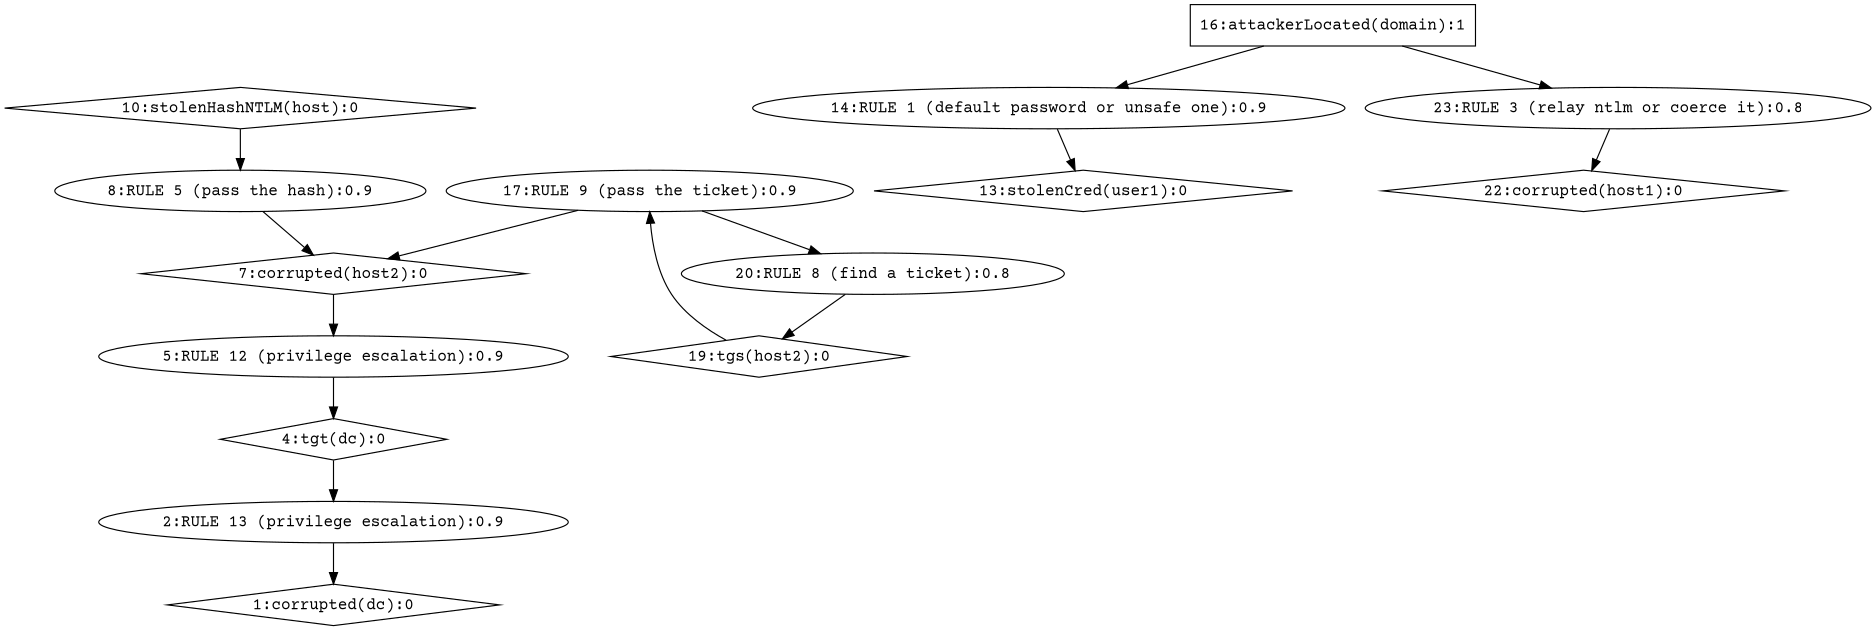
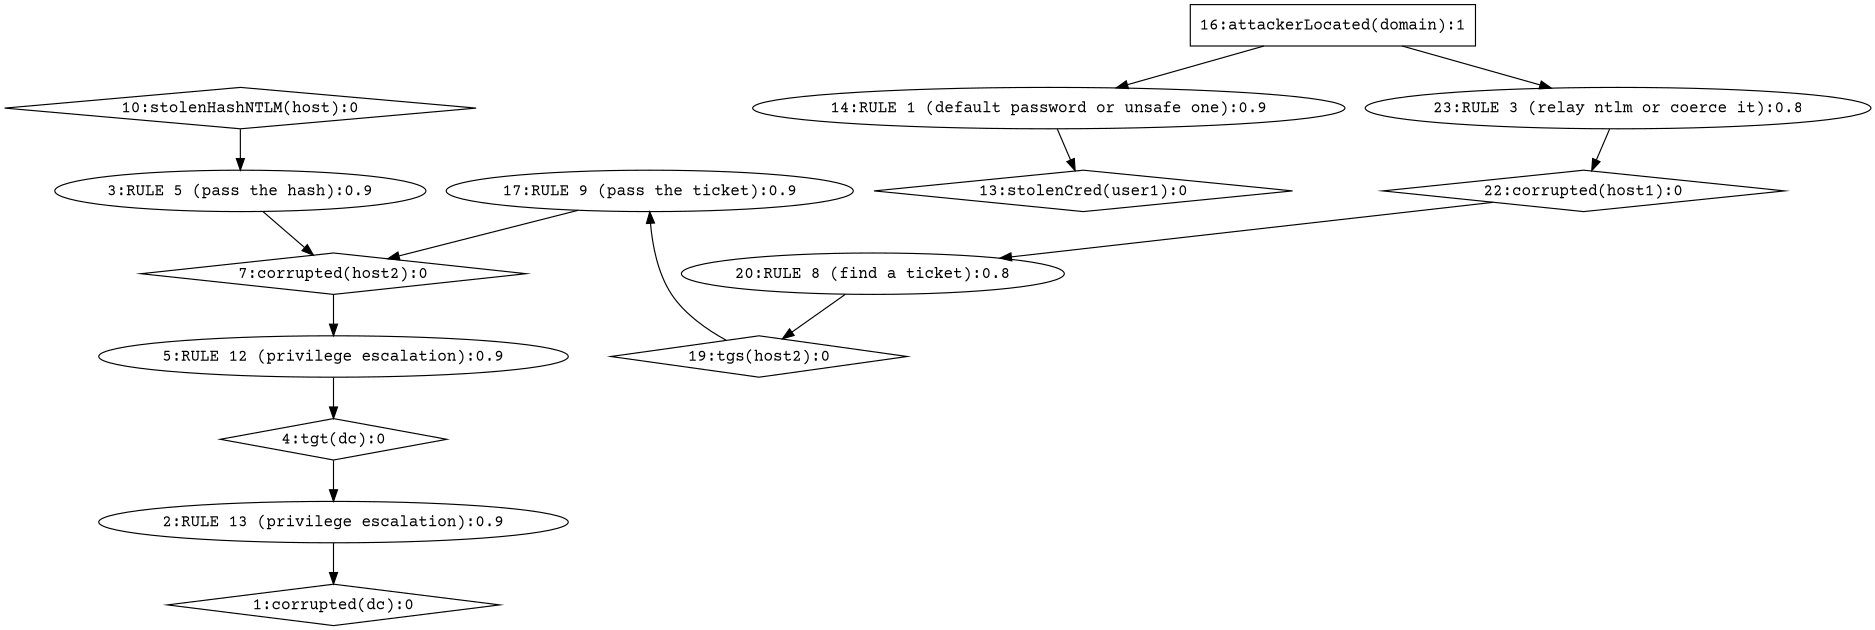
(240, 191) -> (240, 191)
(756, 230) -> (1252, 230)
